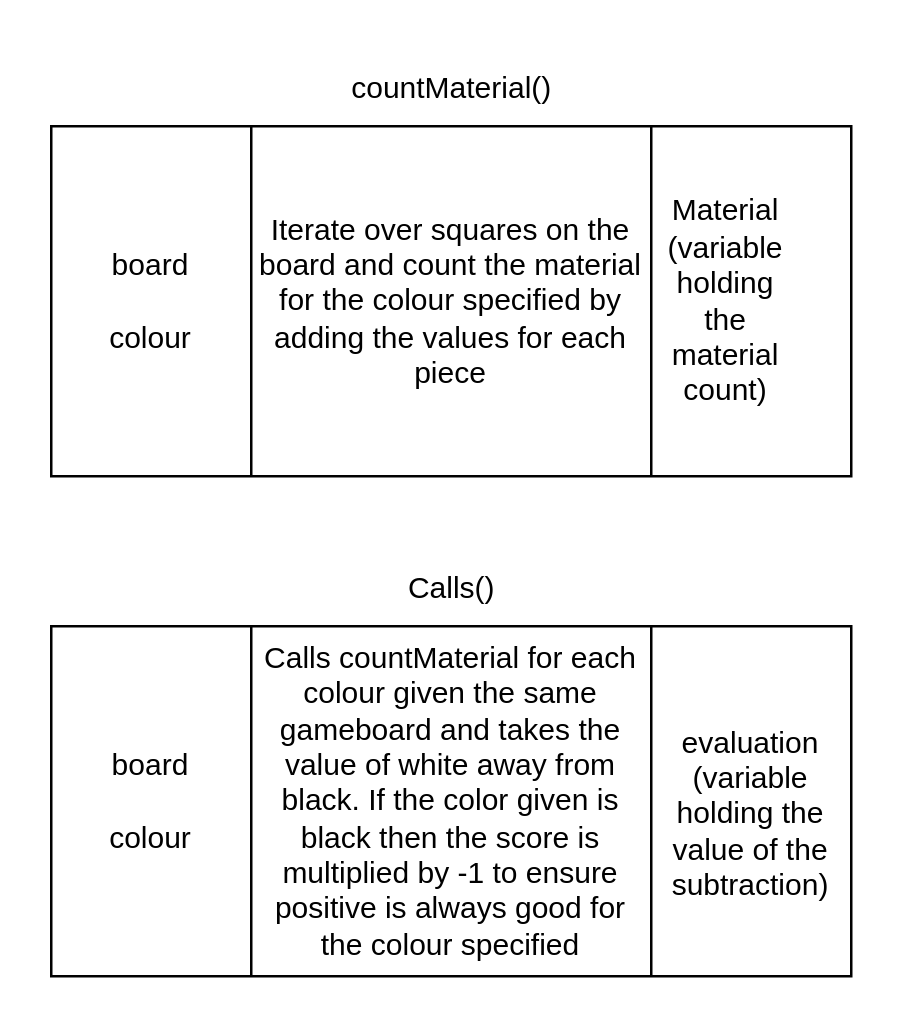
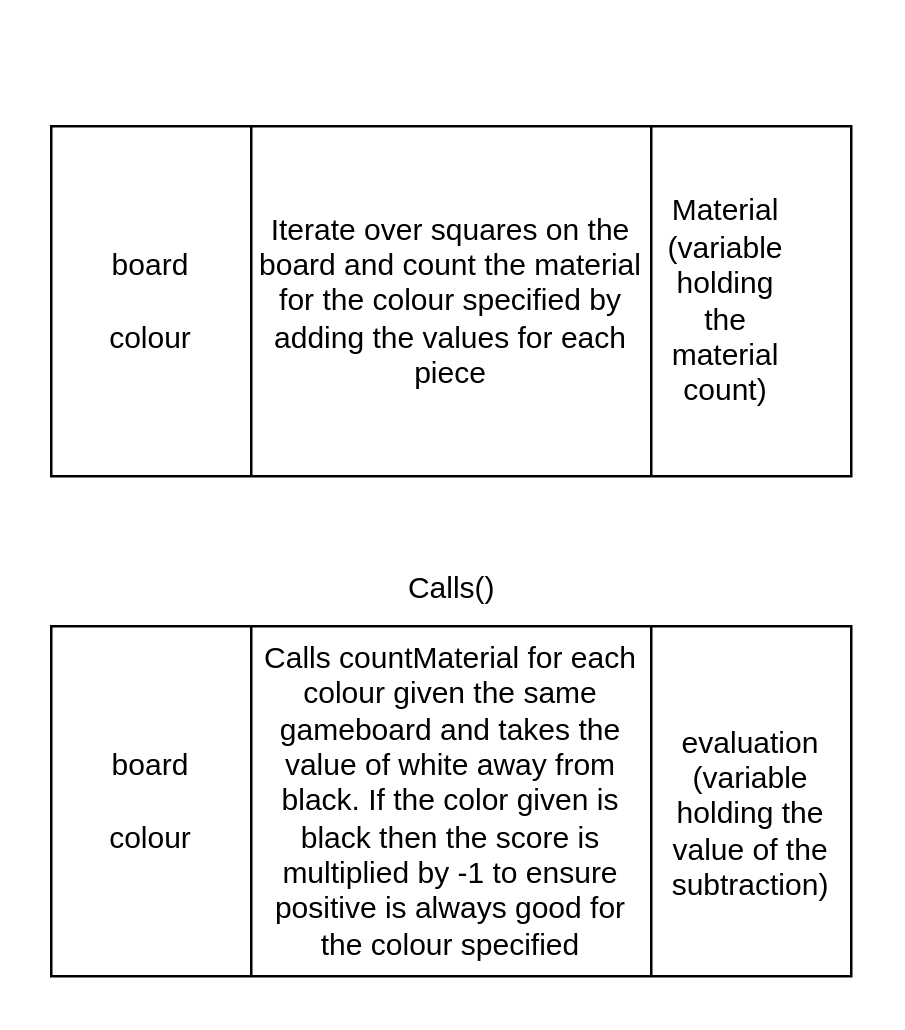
(451, 89) -> none
